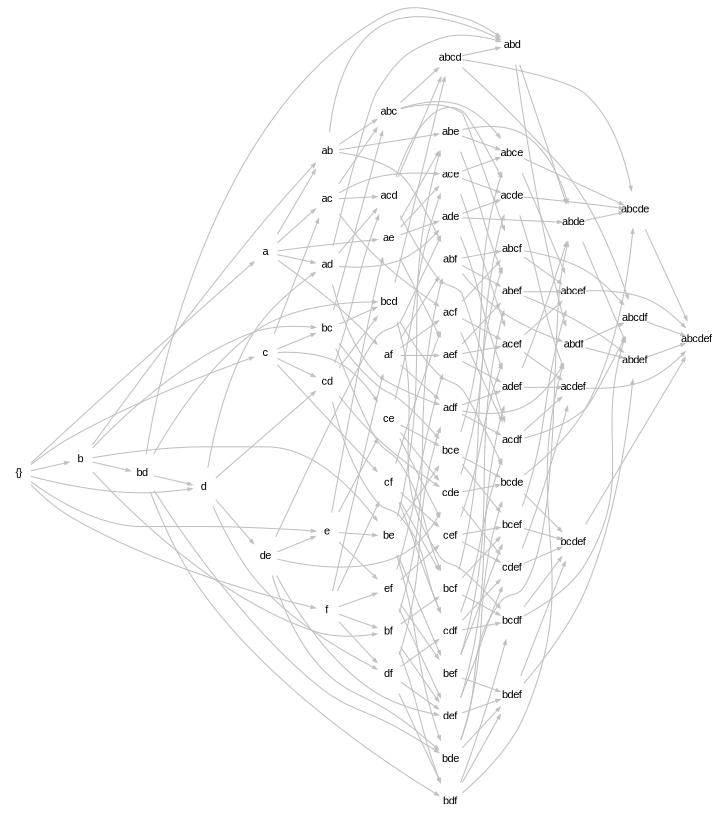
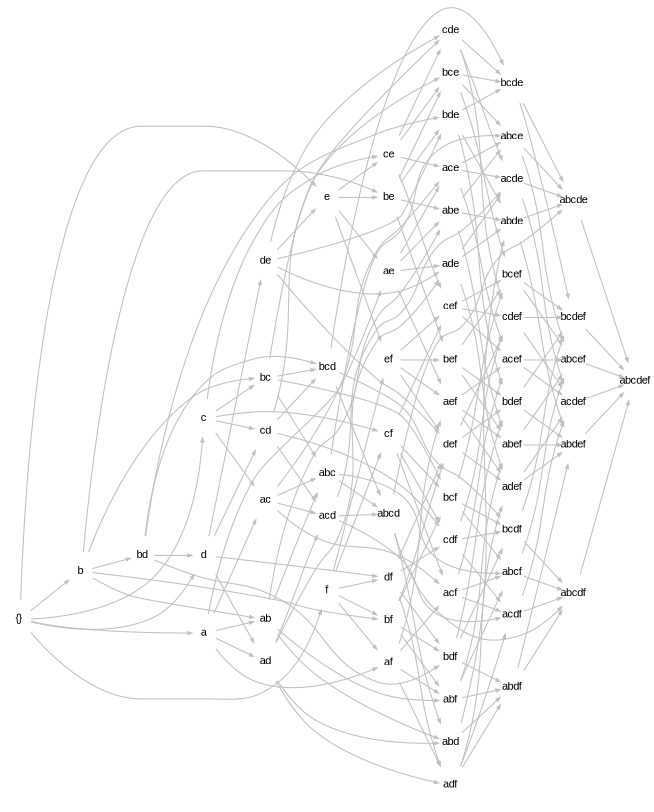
(249, 157) -> none
(534, 338) -> (541, 468)
